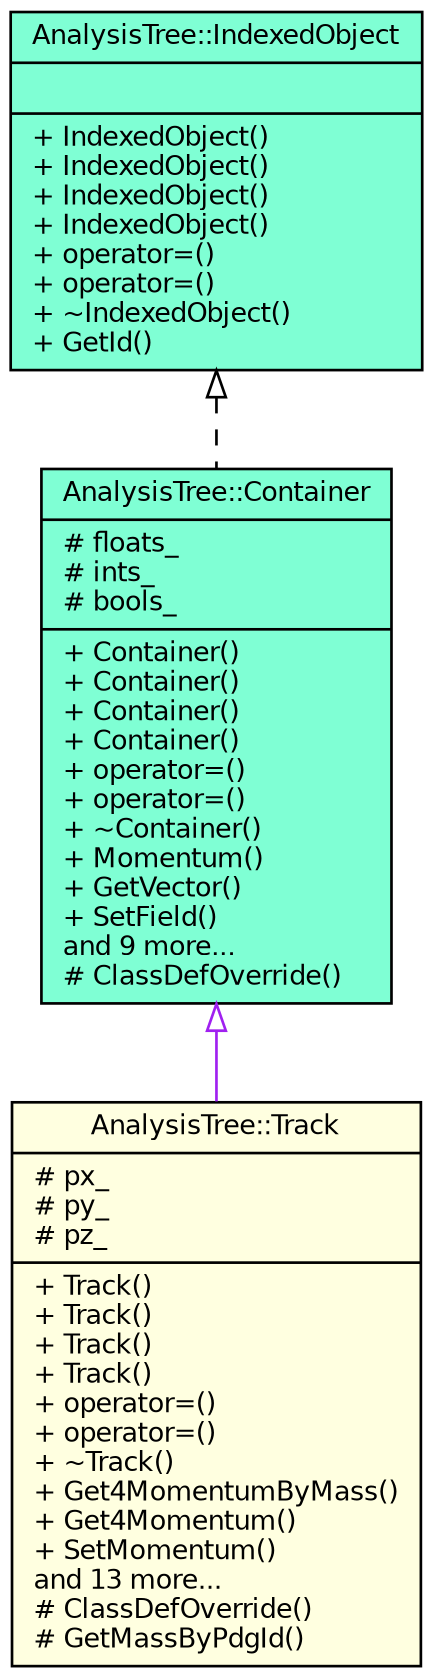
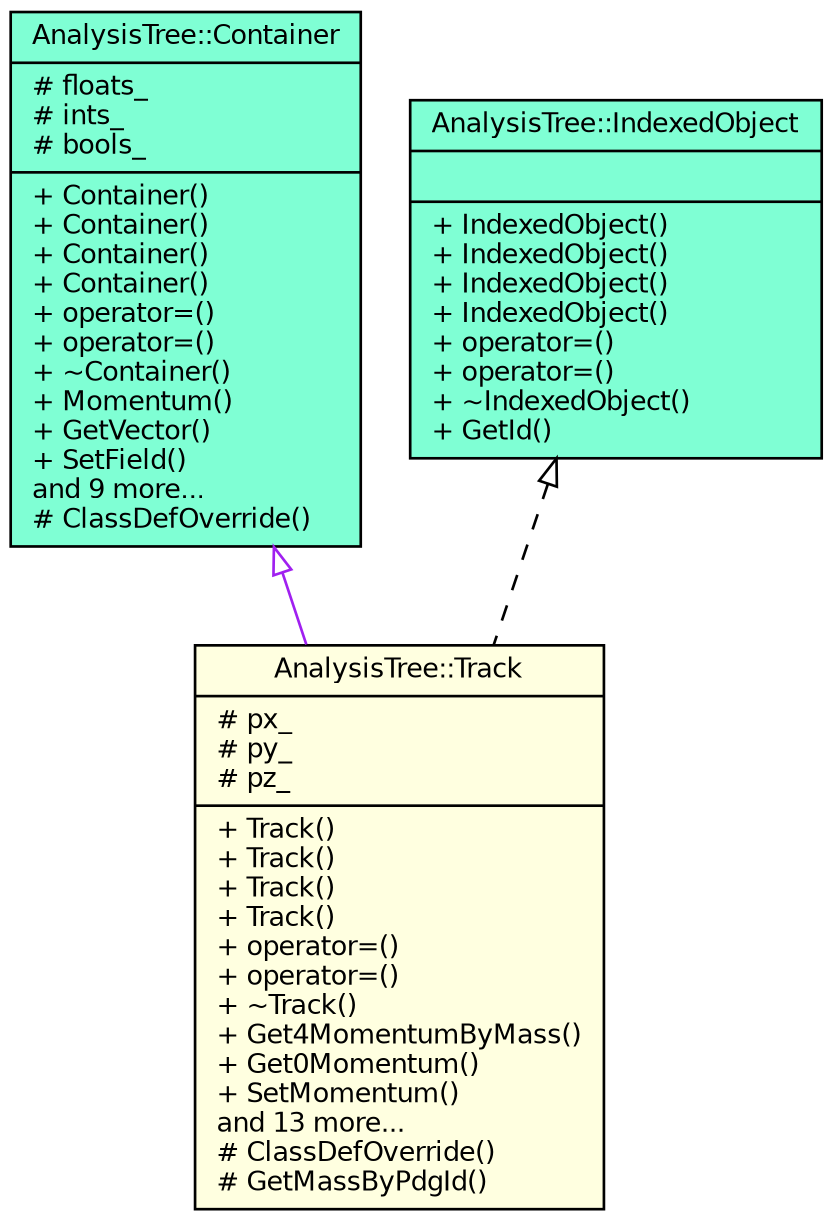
(216, 433) -> (521, 564)
(166, 1522) -> (349, 1065)
